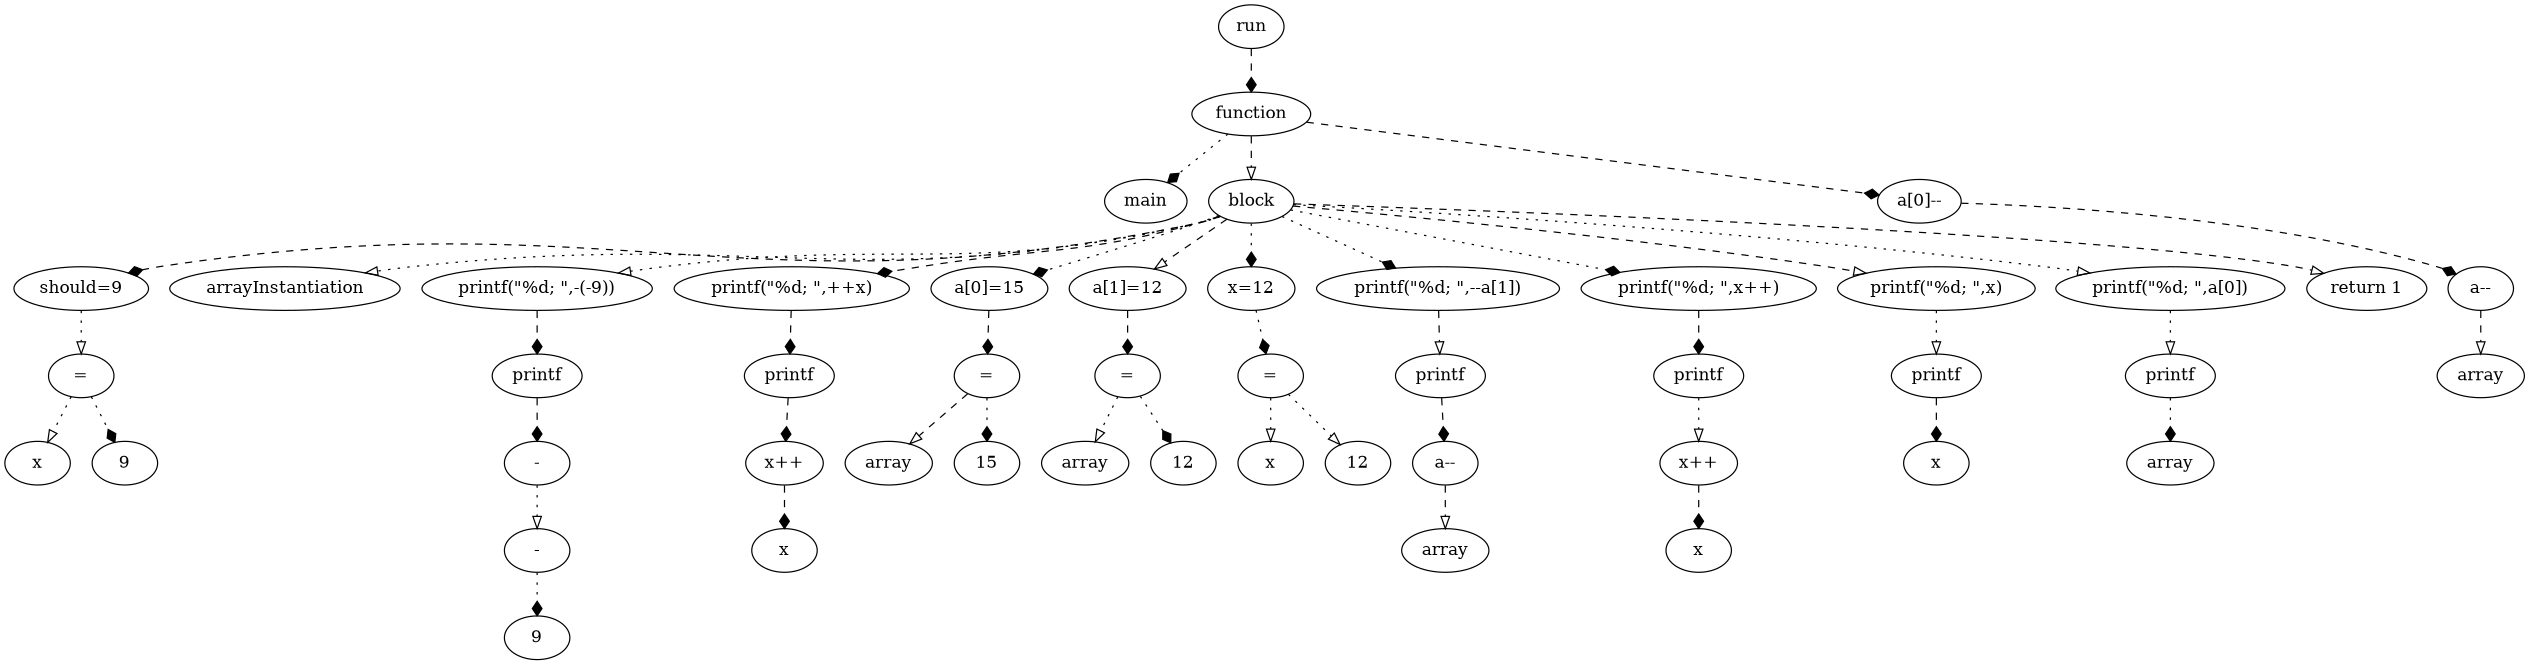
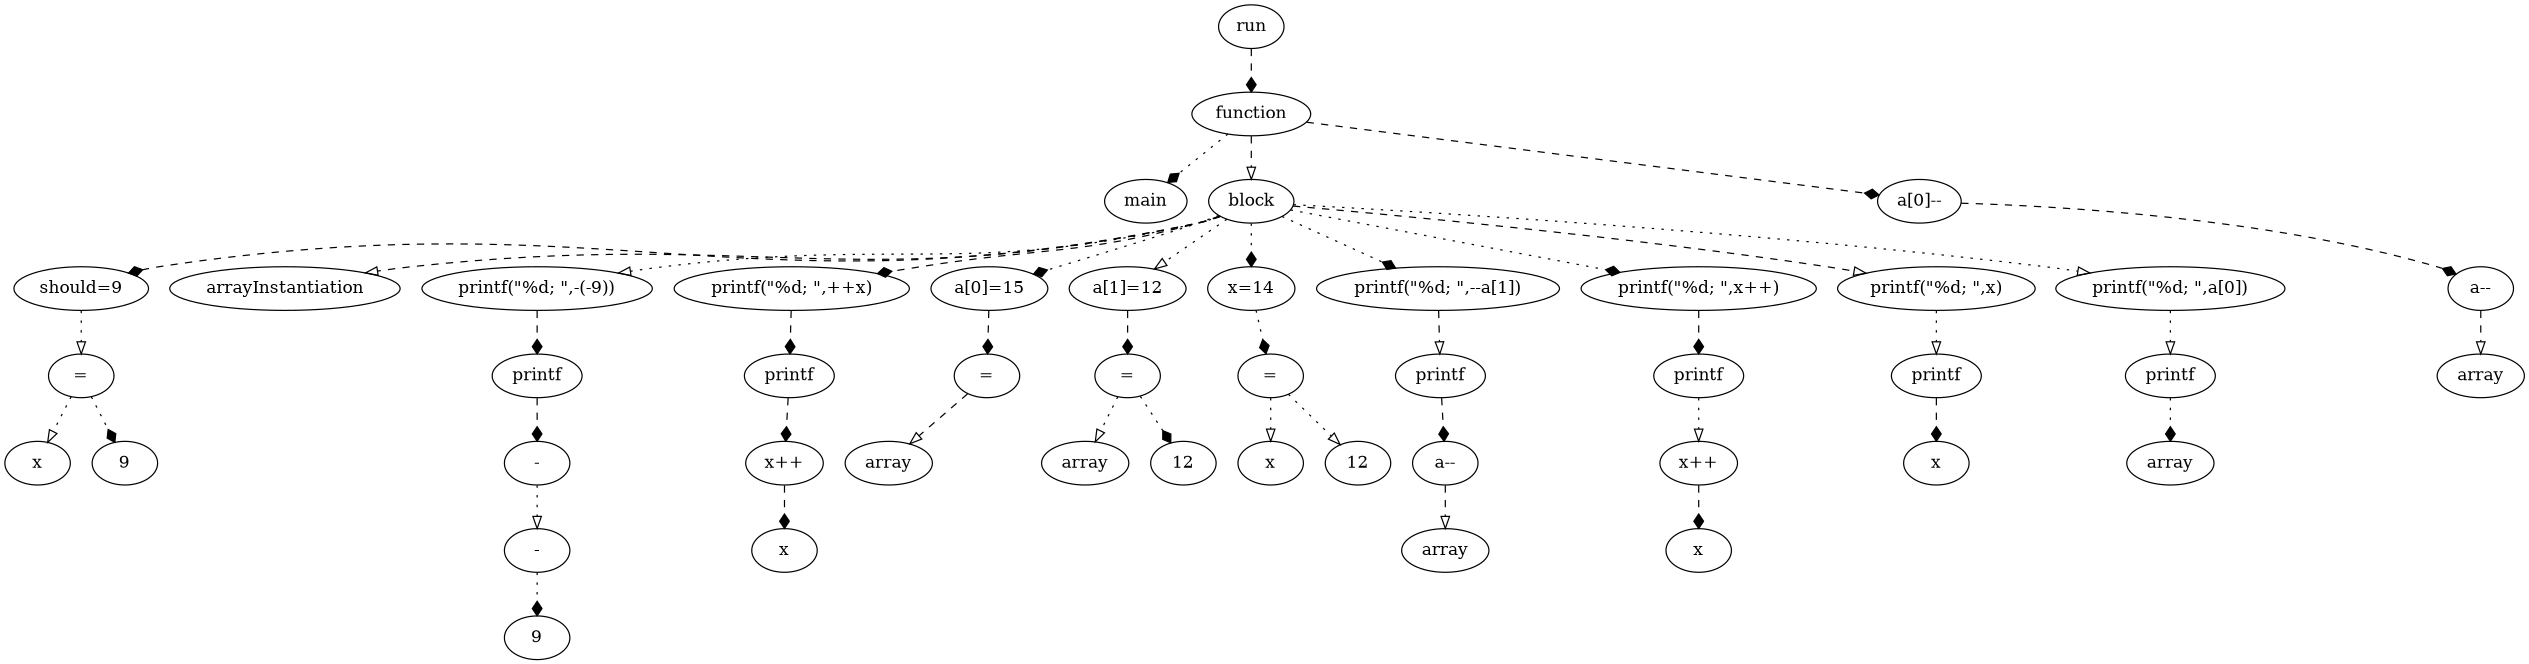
(1196, 241) -> (1196, 241)
(800, 258) -> (800, 258)
(1251, 289) -> (1251, 289)
(2367, 289) -> none
(987, 463) -> none
